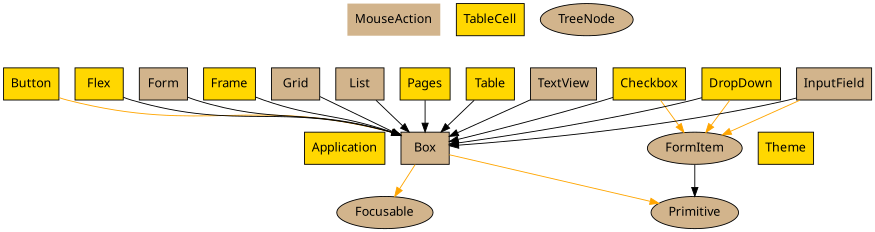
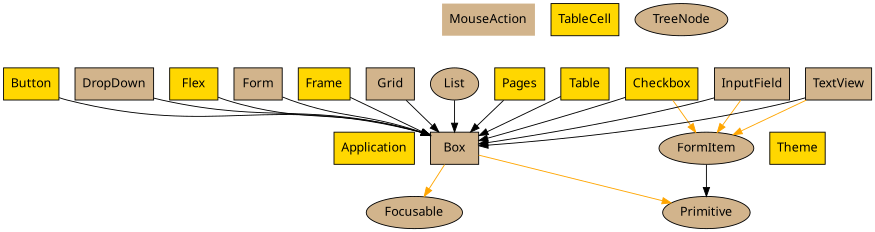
(360, 84) -> (455, 84)
(741, 84) -> (114, 84)
(725, 107) -> (774, 115)
(167, 115) -> (222, 116)
